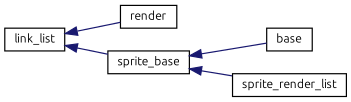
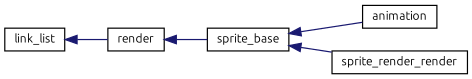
(289, 40) -> (400, 17)
(92, 51) -> (192, 40)
(289, 85) -> (400, 62)
